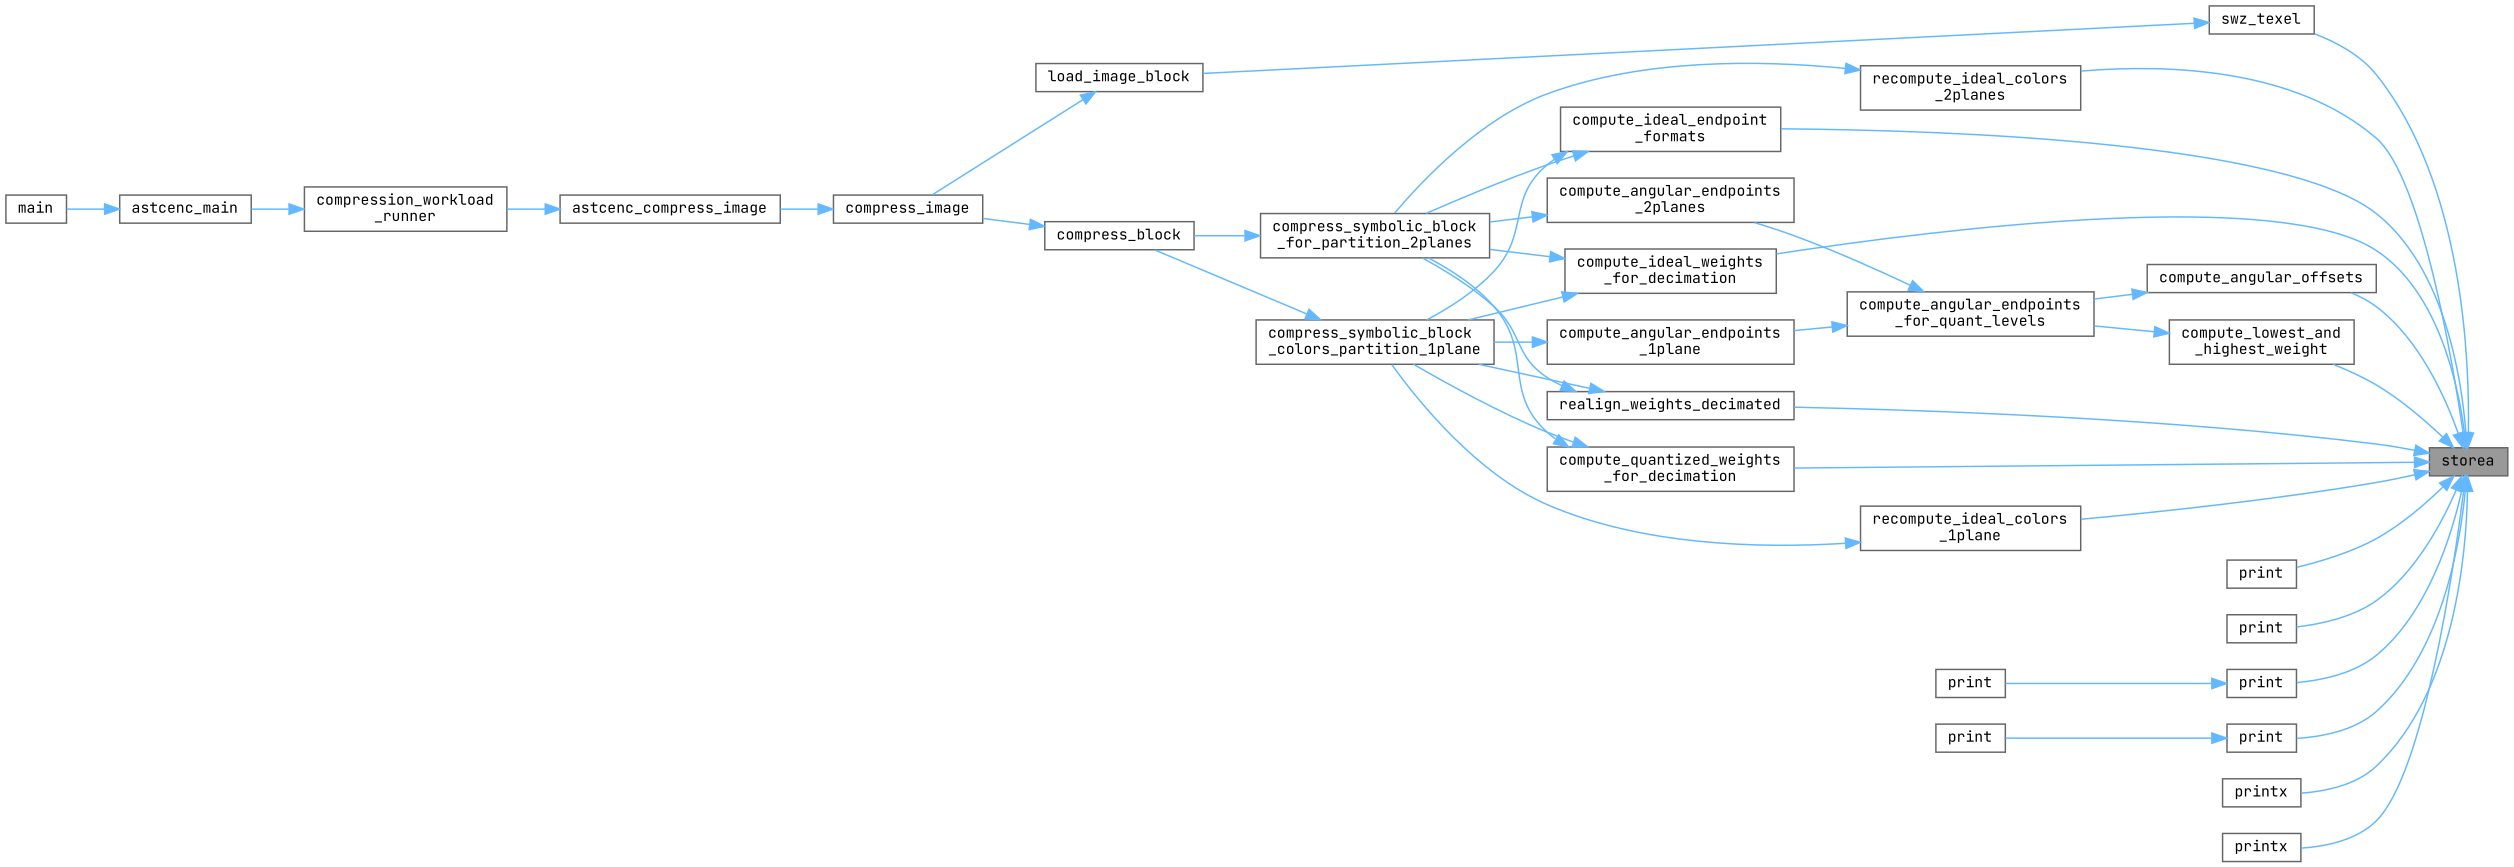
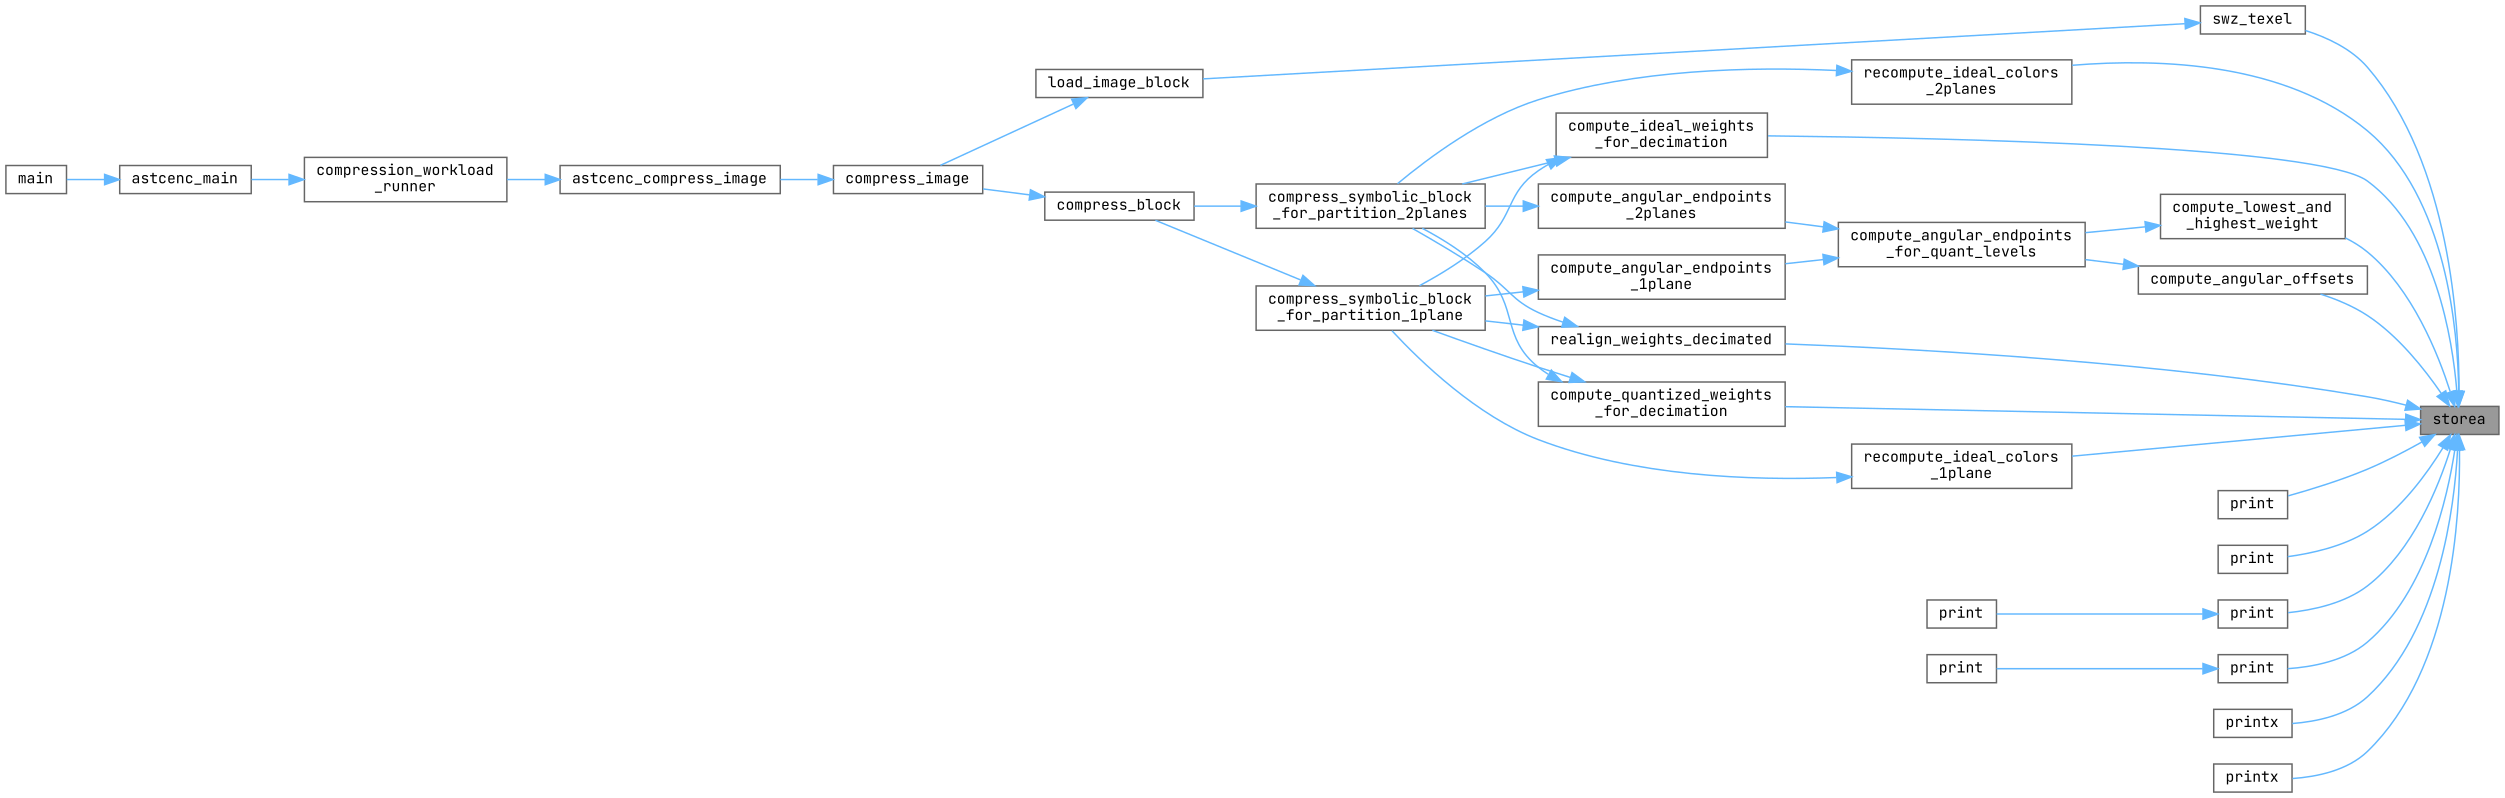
(1671, 129) -> none
(1375, 342) -> (1371, 308)
